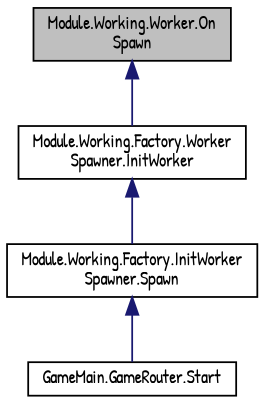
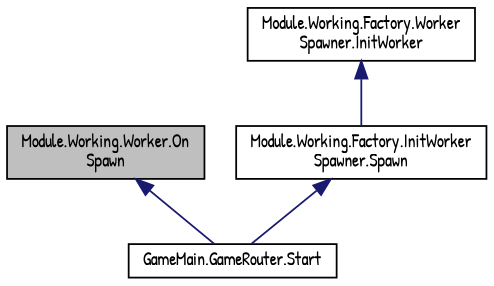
(132, 102) -> (182, 217)
